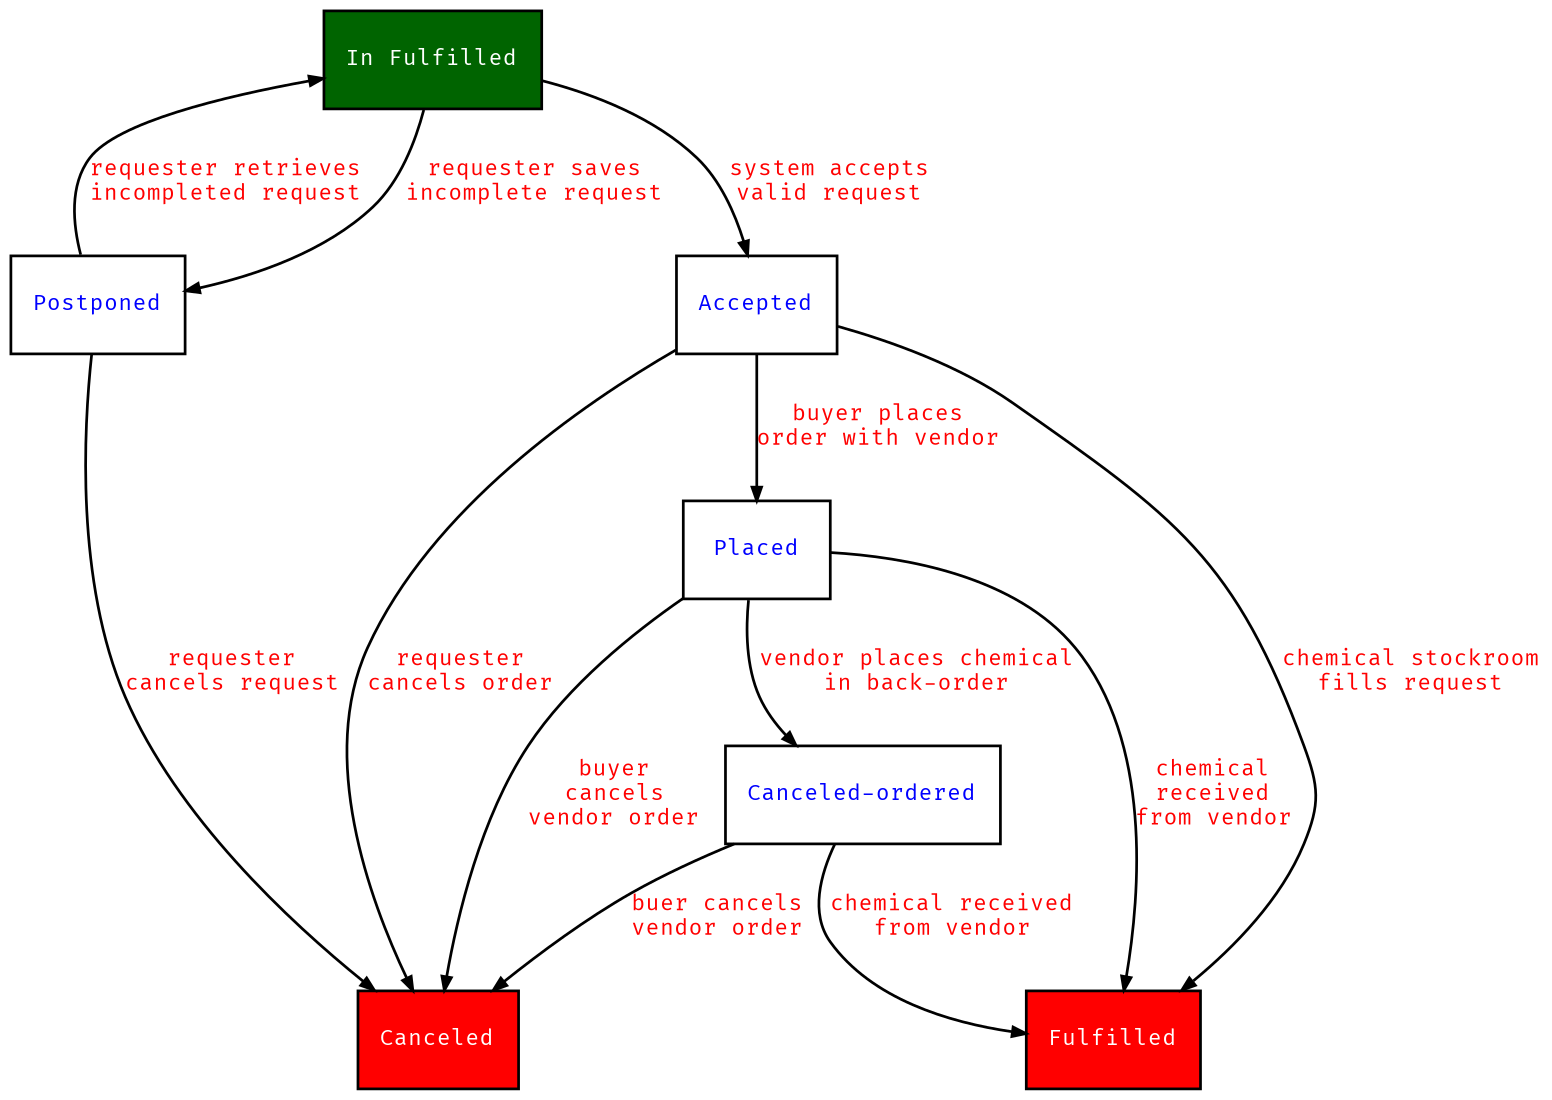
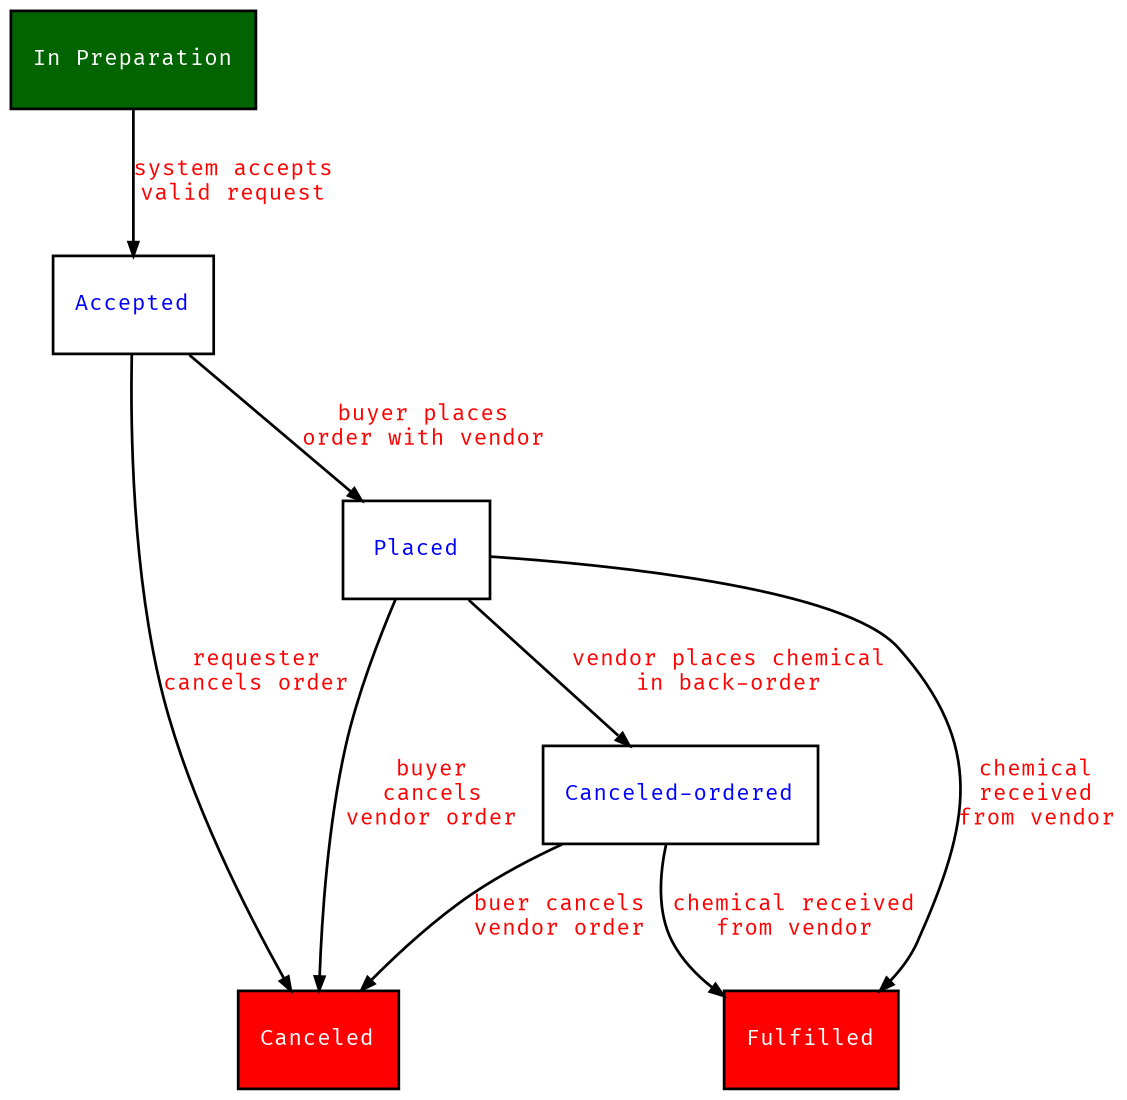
(433, 60) -> (133, 60)
(98, 305) -> none
(1220, 580) -> none
